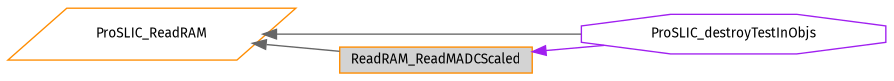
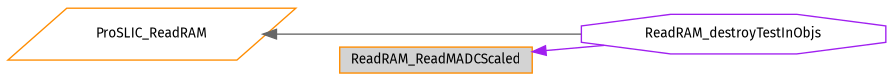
(734, 34) -> (734, 34)
(303, 48) -> none
